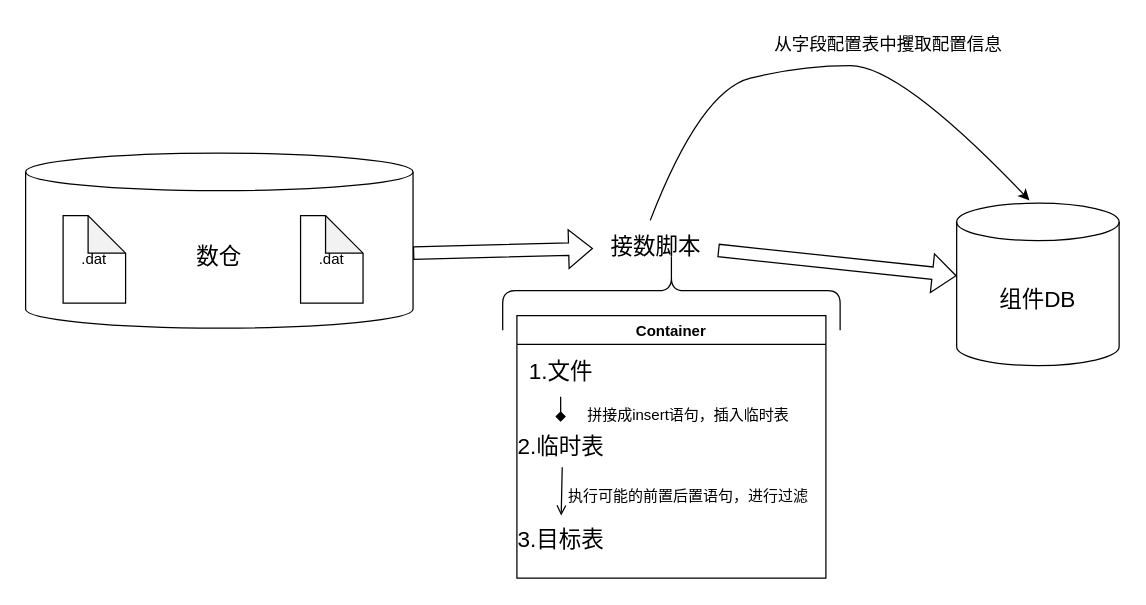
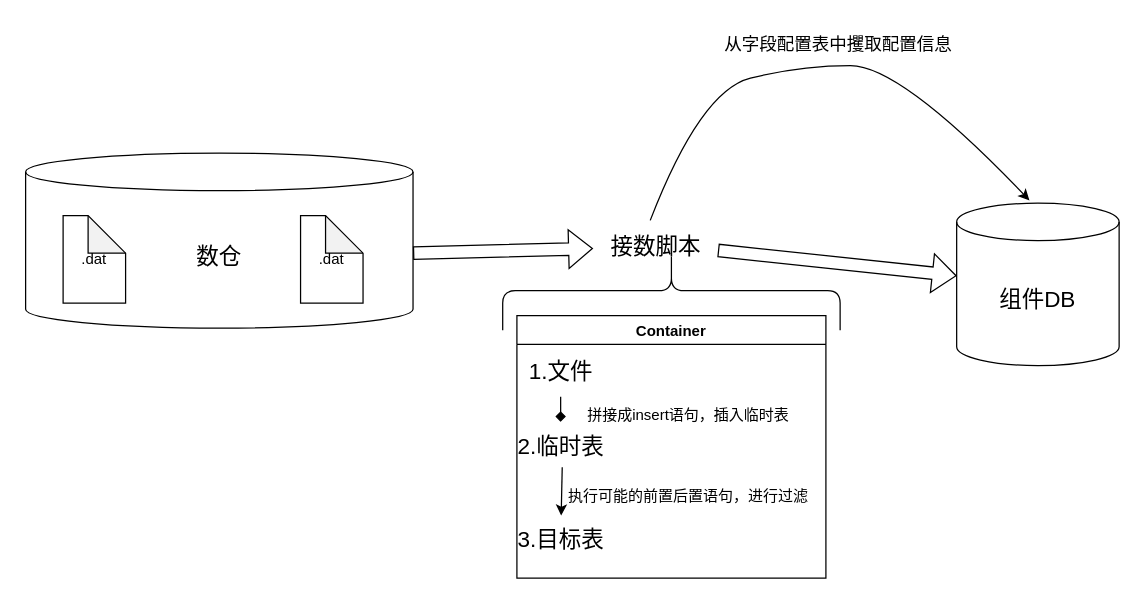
(888, 44) -> (838, 44)
(562, 507) -> (562, 505)
